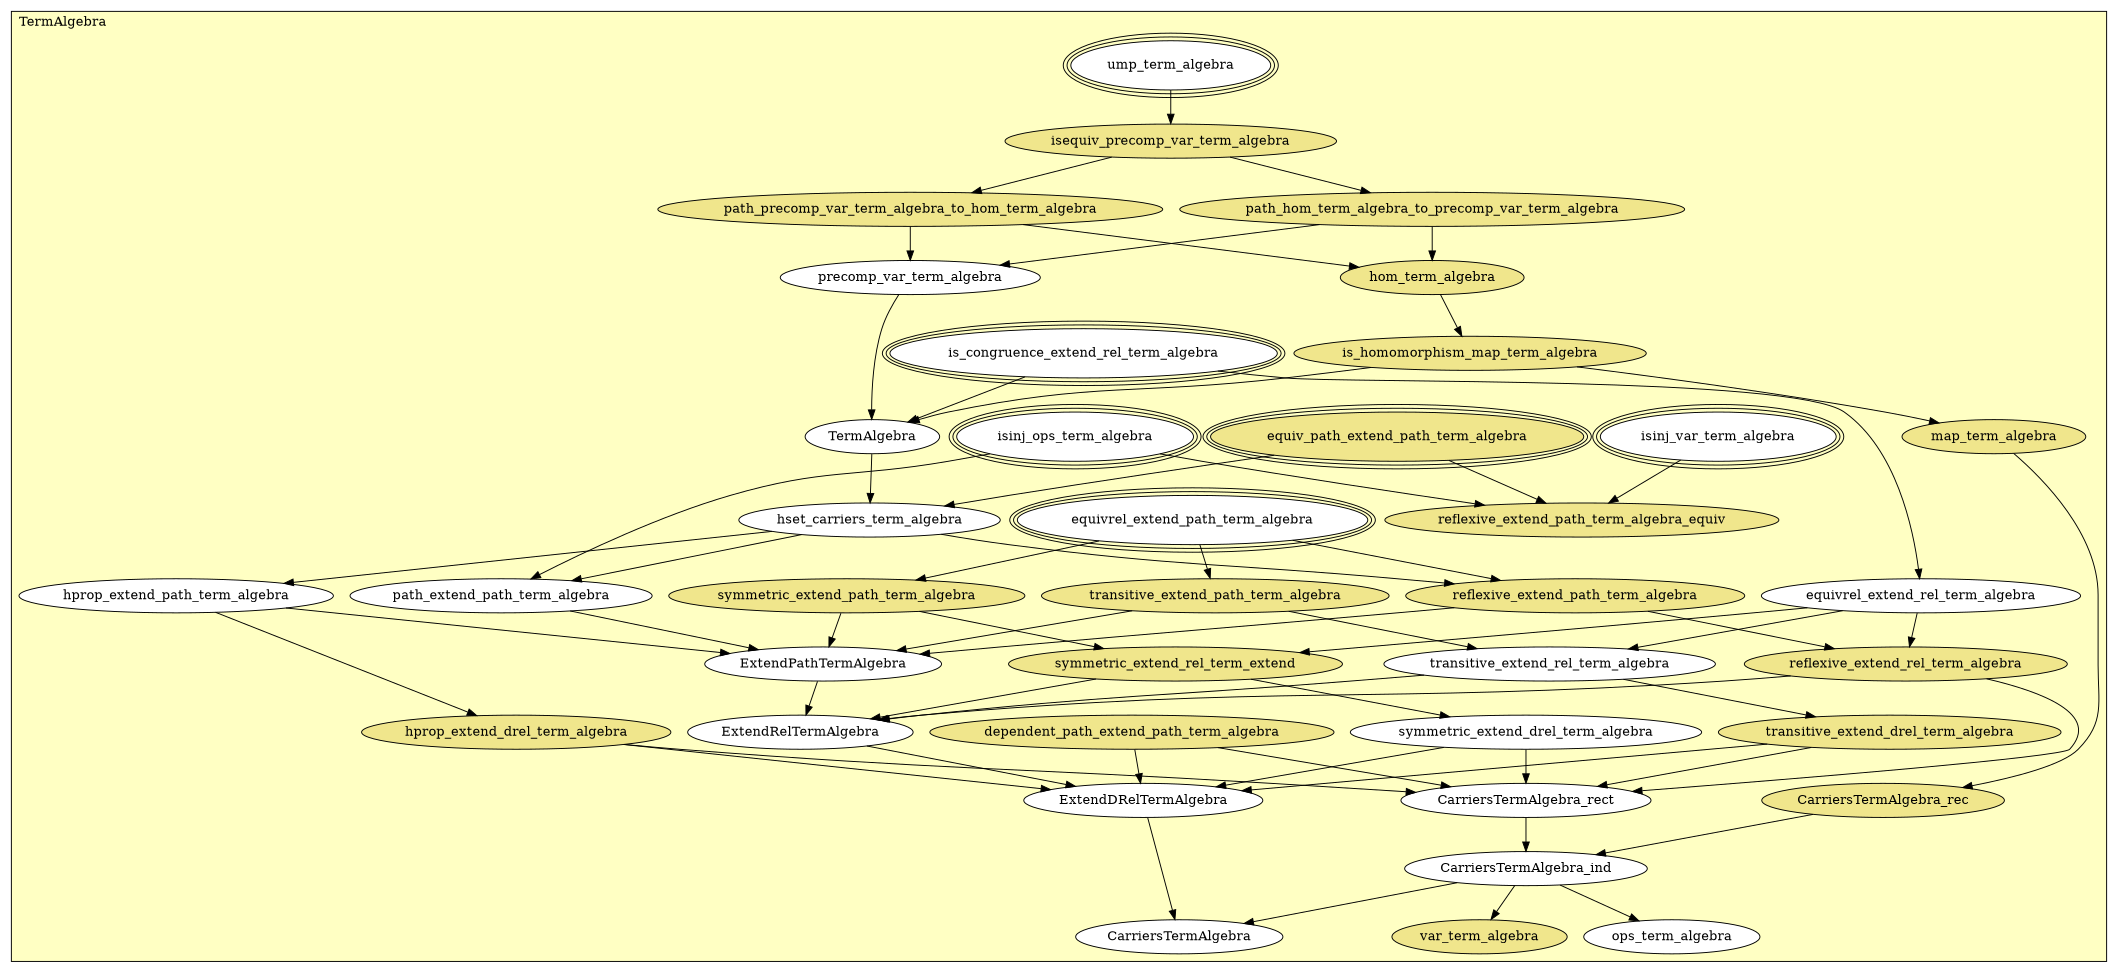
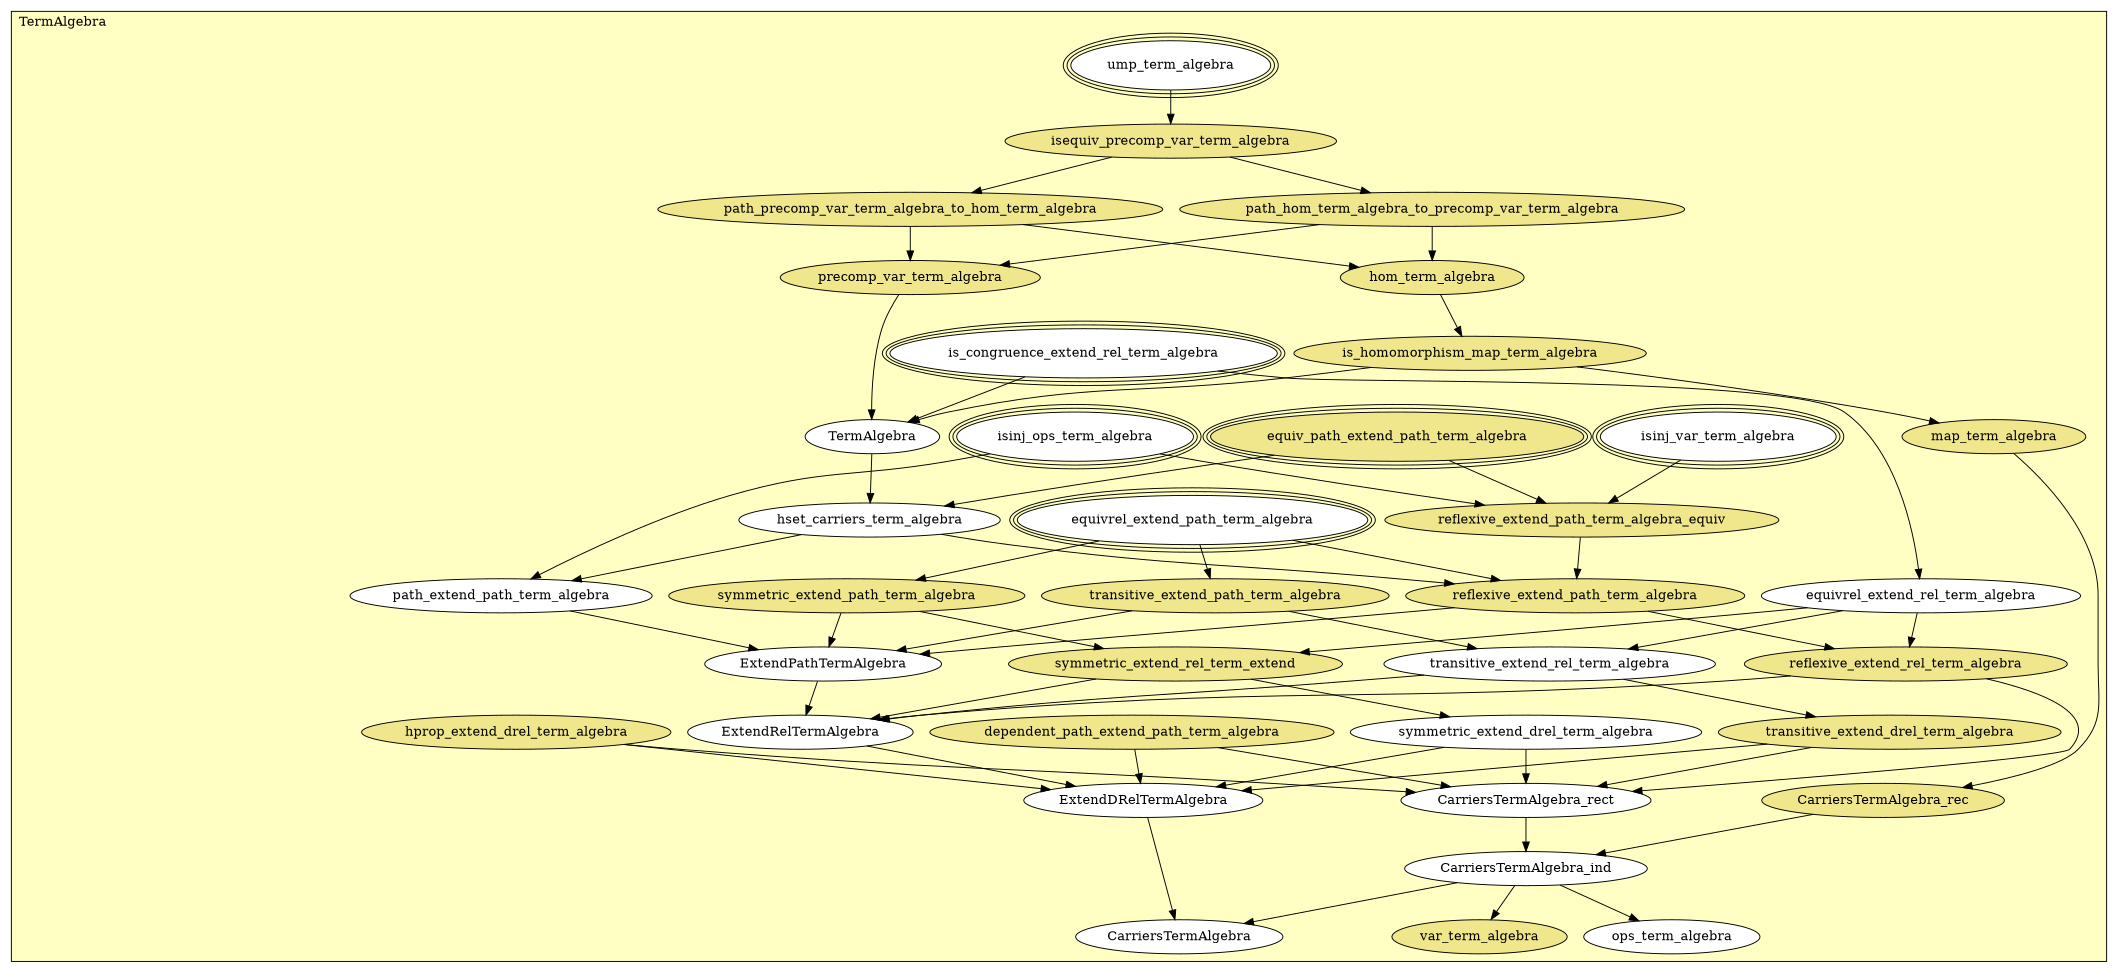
(910, 278) -> (910, 278)
none -> (1579, 553)
(176, 596) -> none
